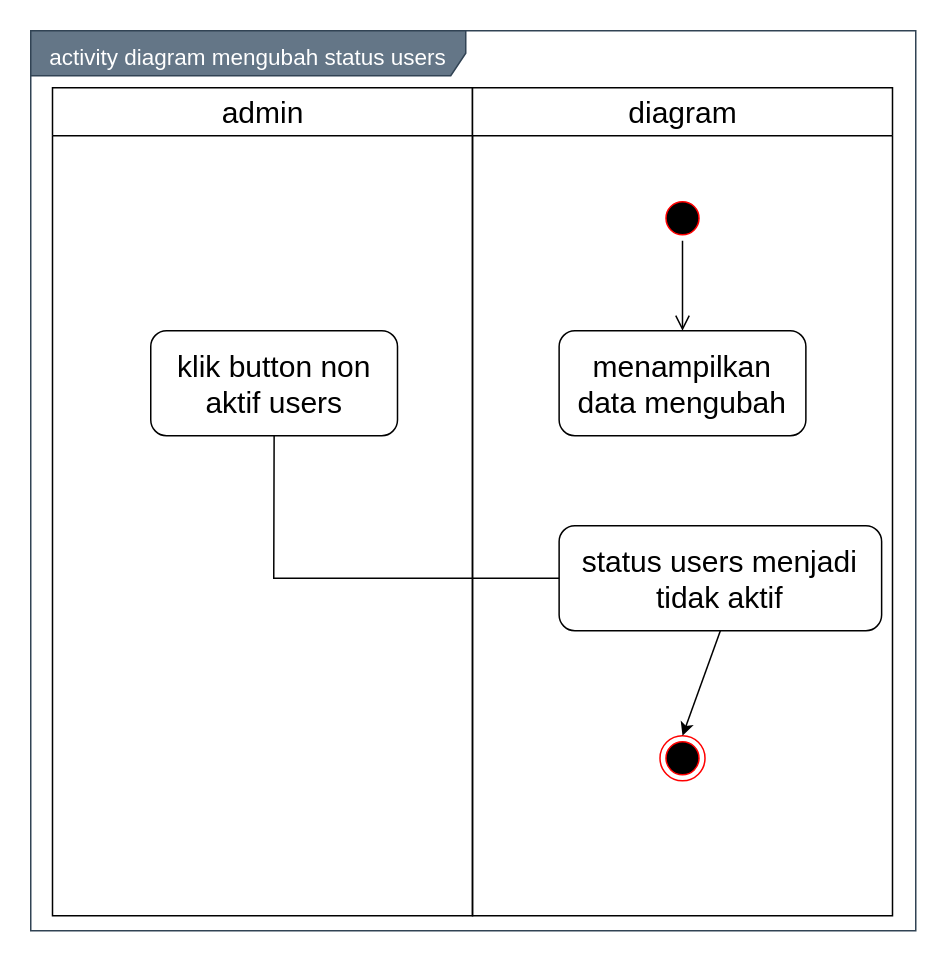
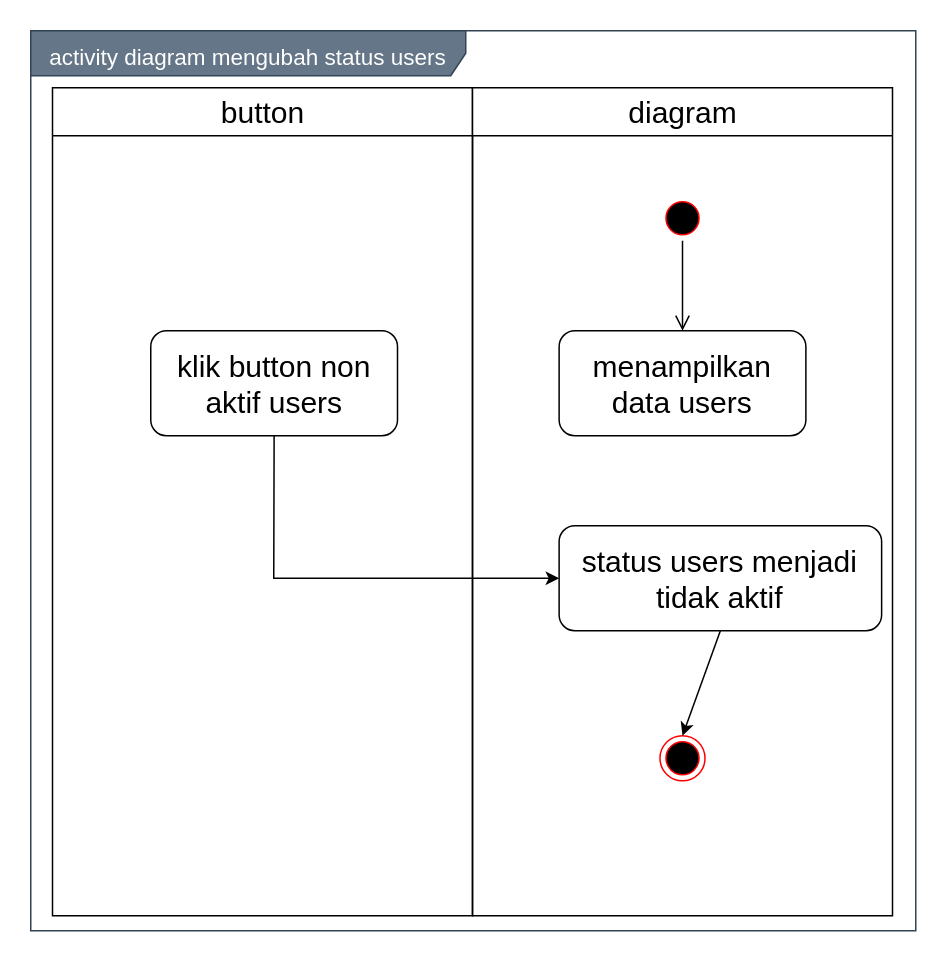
(263, 112) -> (263, 112)
(683, 383) -> (683, 383)
(552, 578) -> (548, 578)
